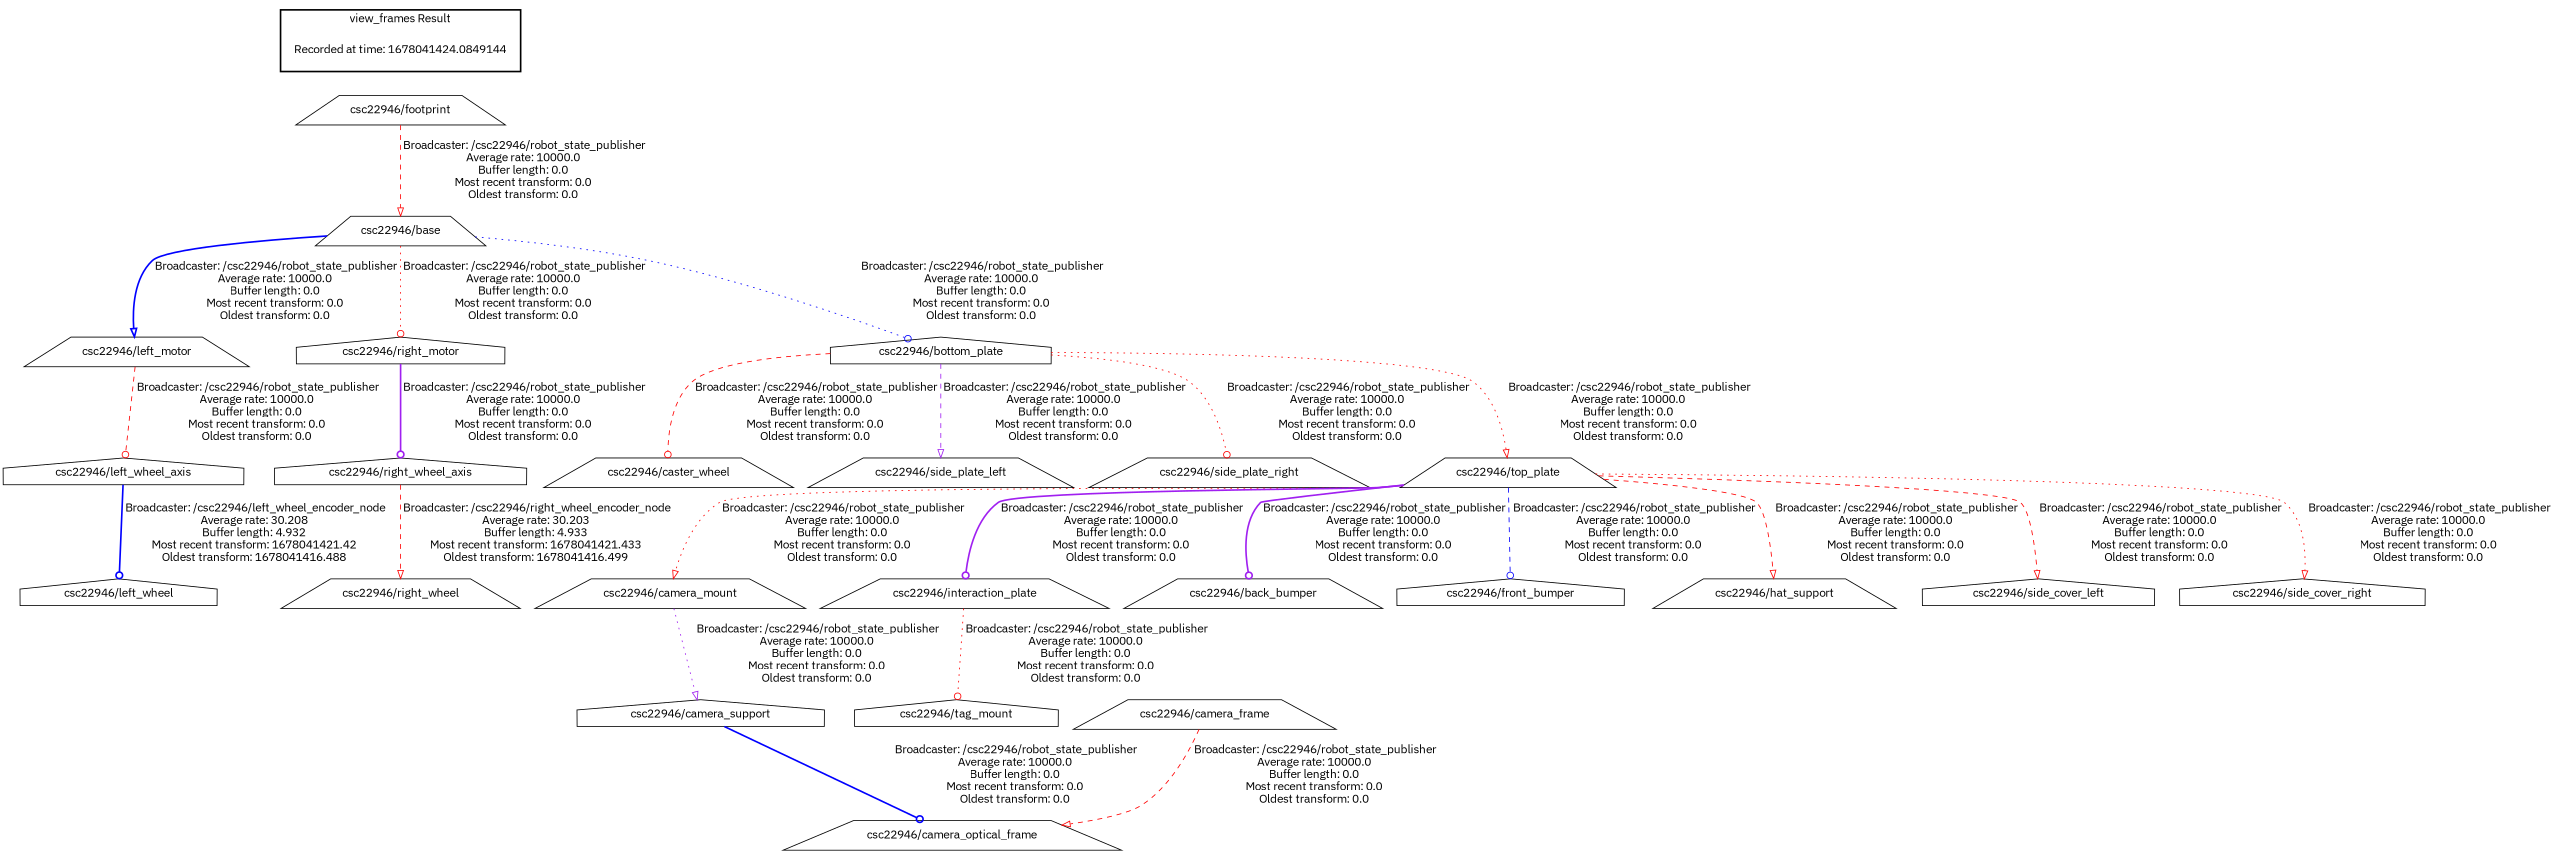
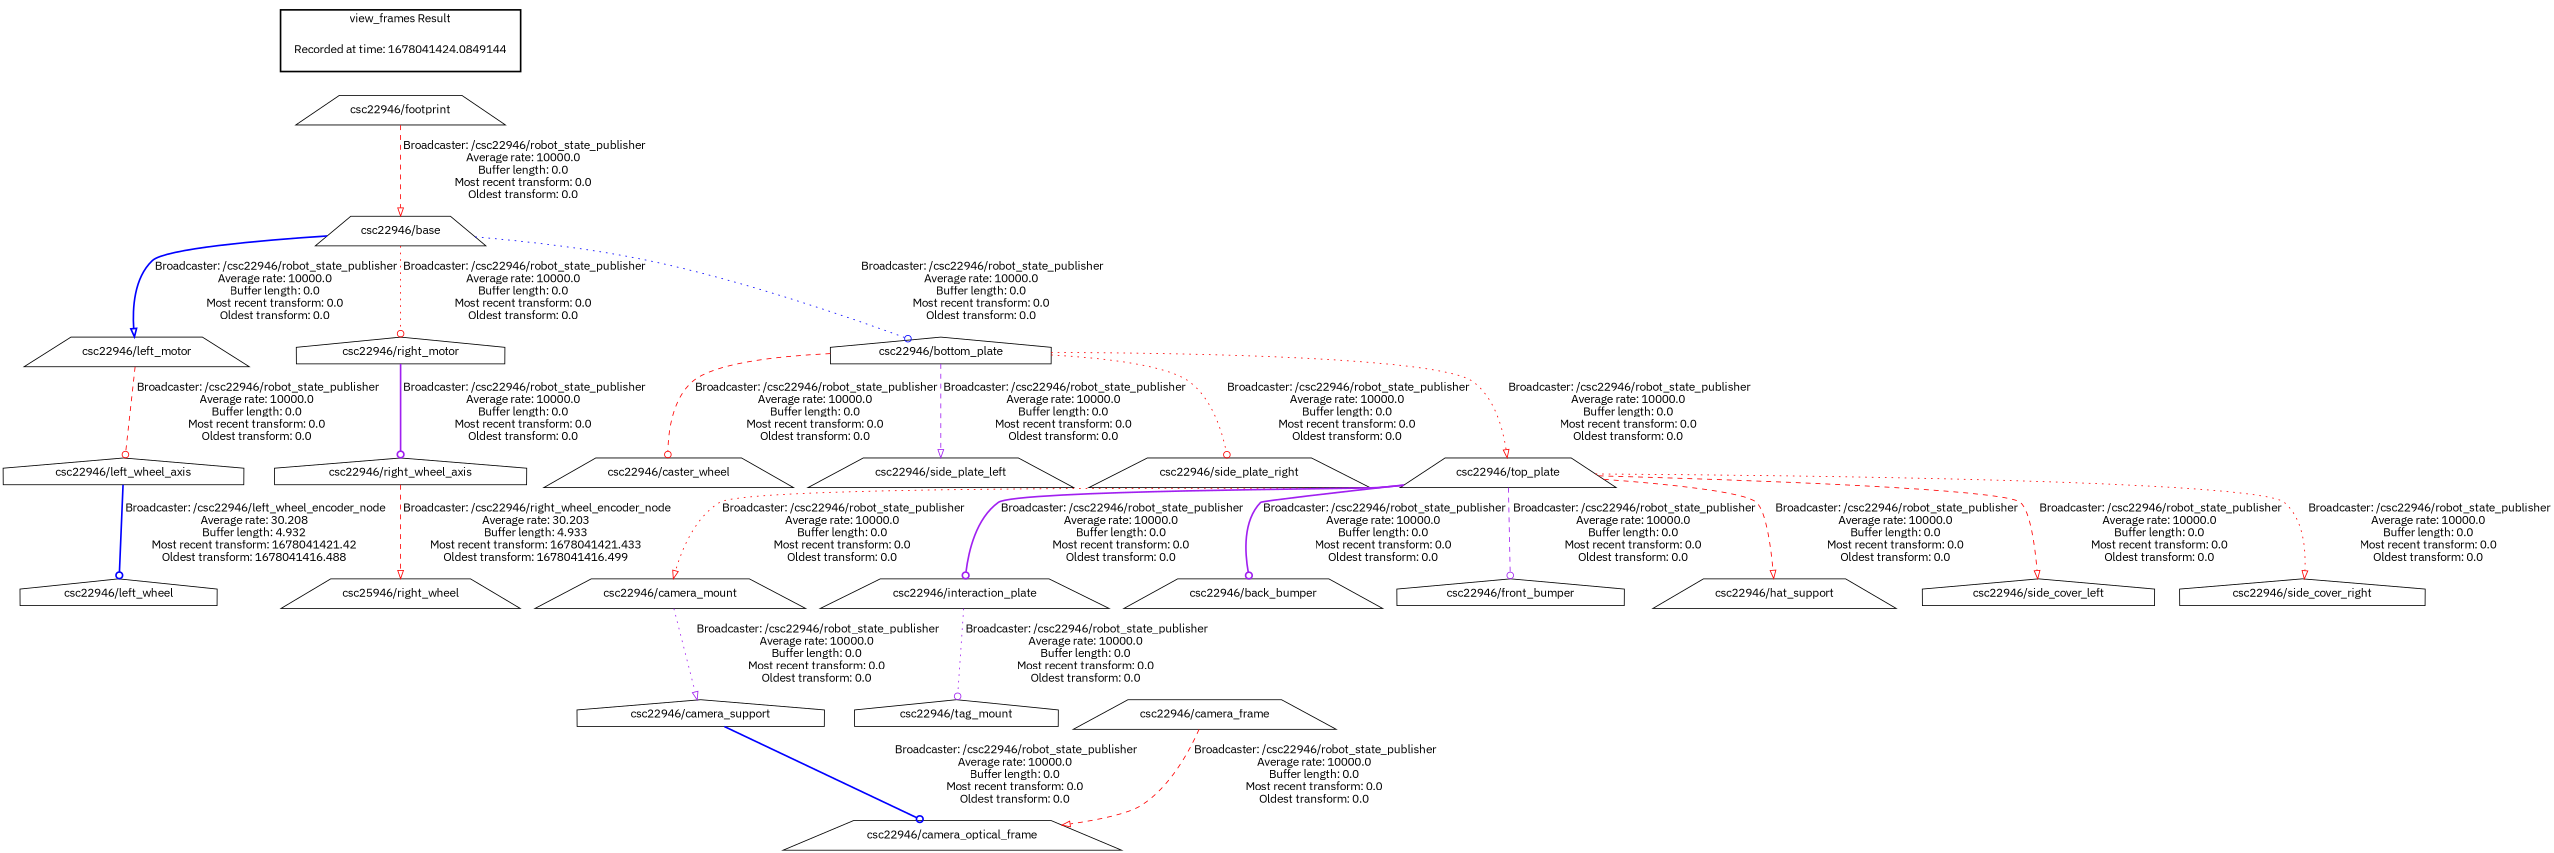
(1509, 530) -> (1509, 530)
(401, 594) -> (401, 594)
(961, 651) -> (961, 651)
